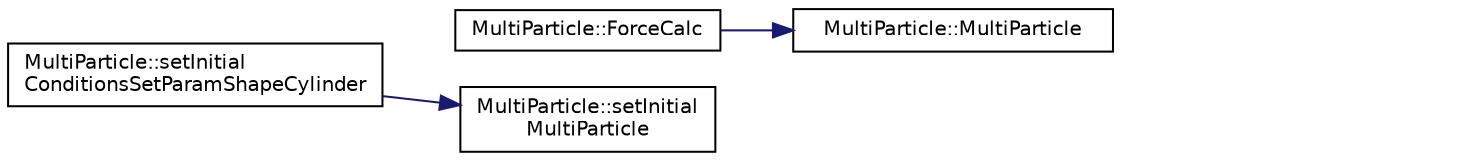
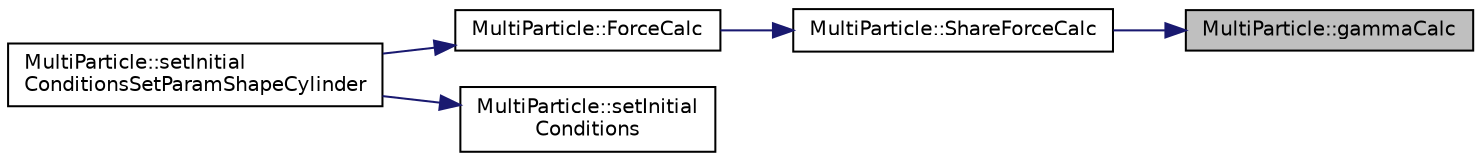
(953, 30) -> (953, 30)
none -> (1330, 30)
none -> (409, 51)
(588, 119) -> (588, 119)
